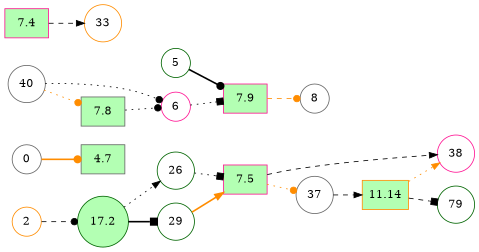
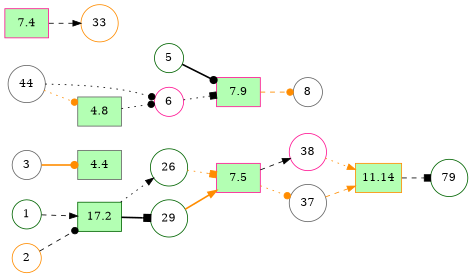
(27, 84) -> (27, 84)
(103, 112) -> (100, 112)
(27, 159) -> (27, 165)
(103, 159) -> (100, 165)
(205, 174) -> (198, 172)
(421, 174) -> (337, 162)
(344, 195) -> (337, 193)
none -> (27, 214)
(103, 222) -> (100, 217)
